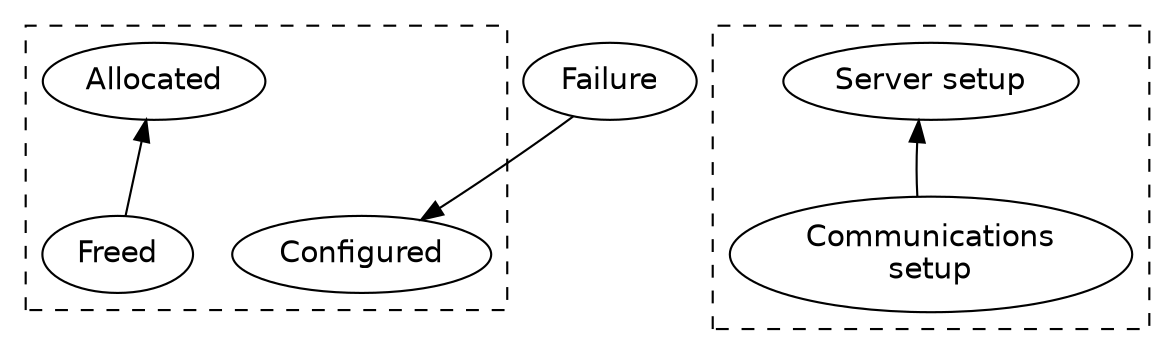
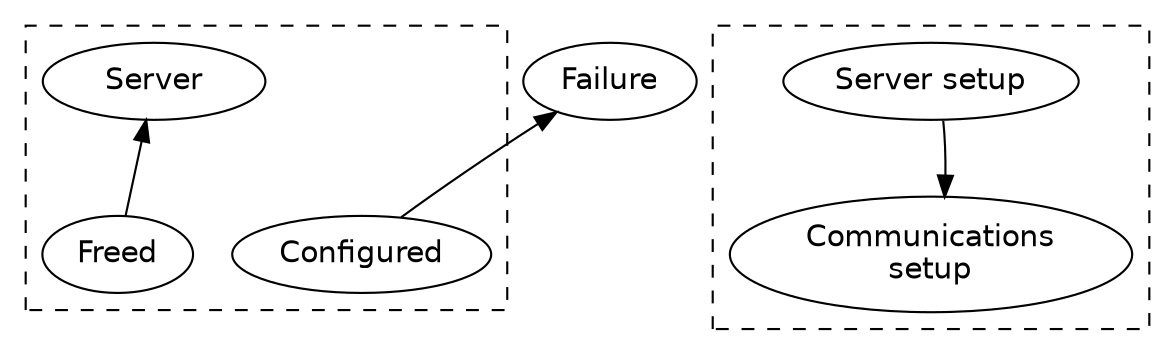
(154, 81) -> (154, 81)
(520, 154) -> (469, 170)
(917, 170) -> (945, 148)
